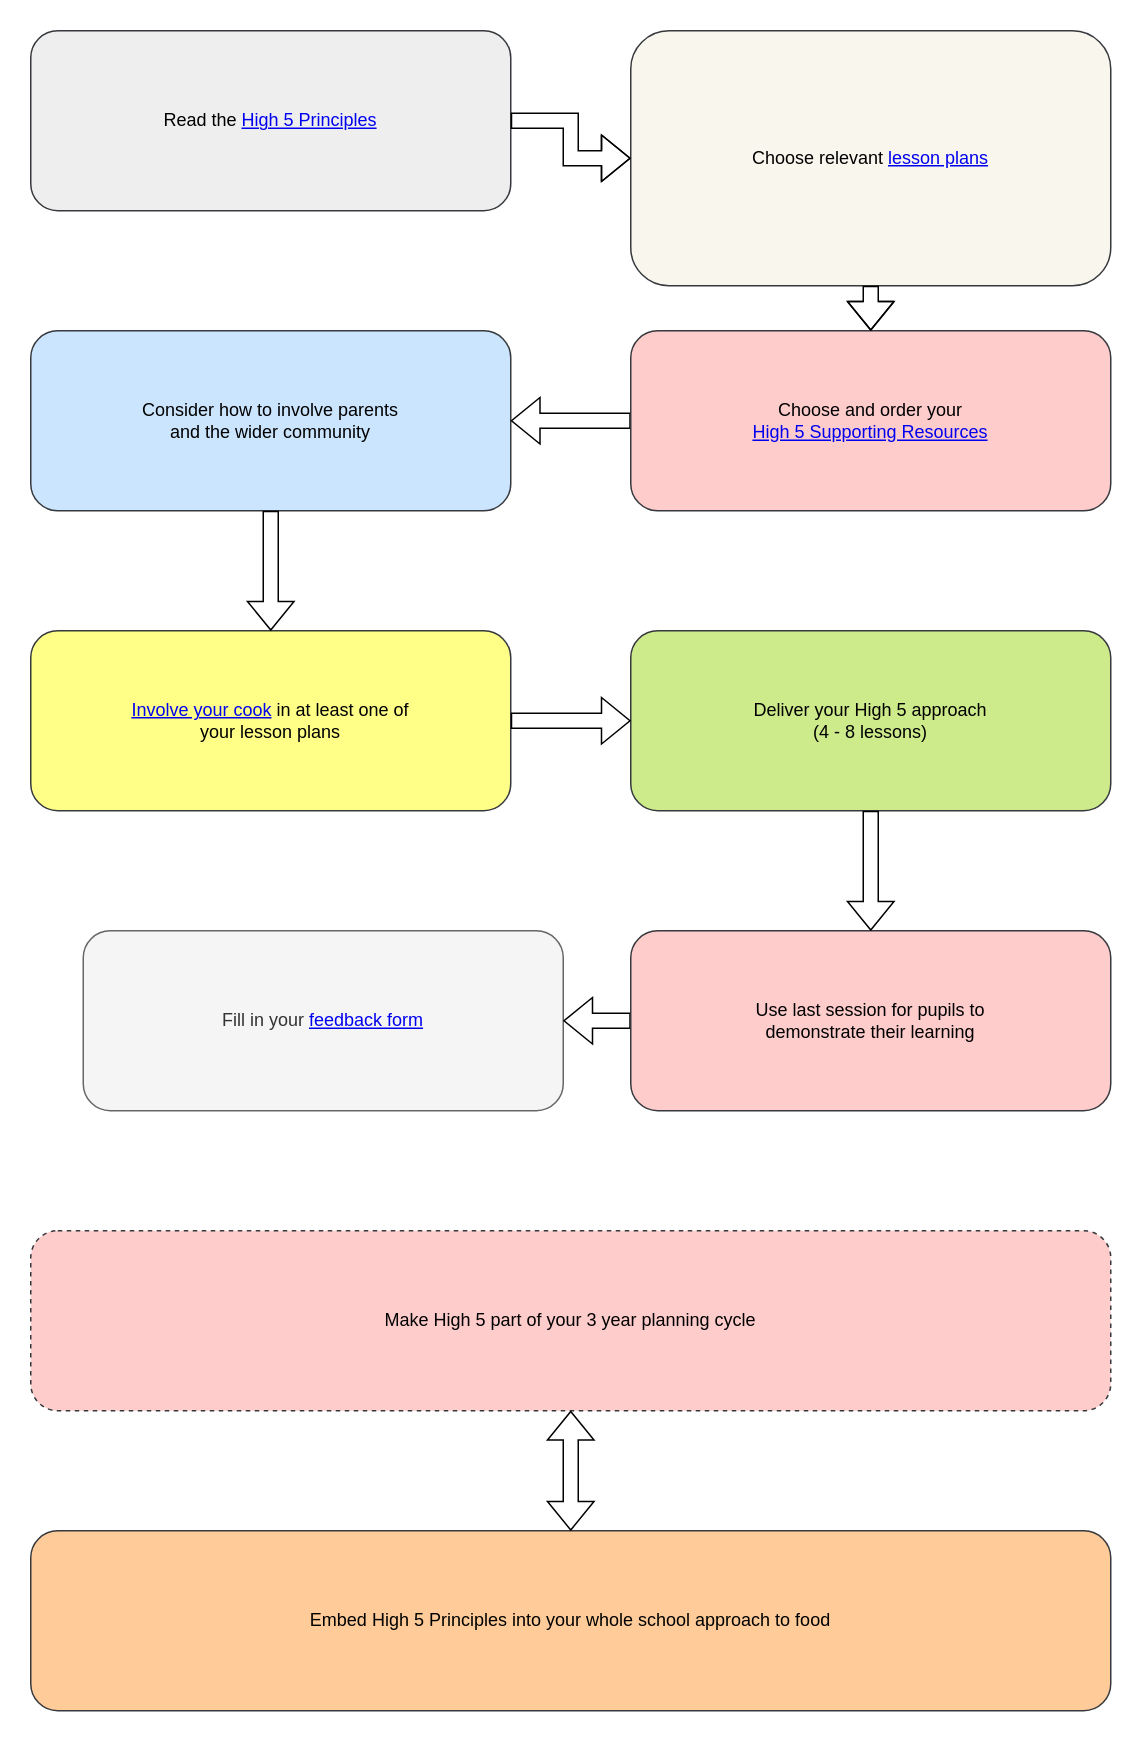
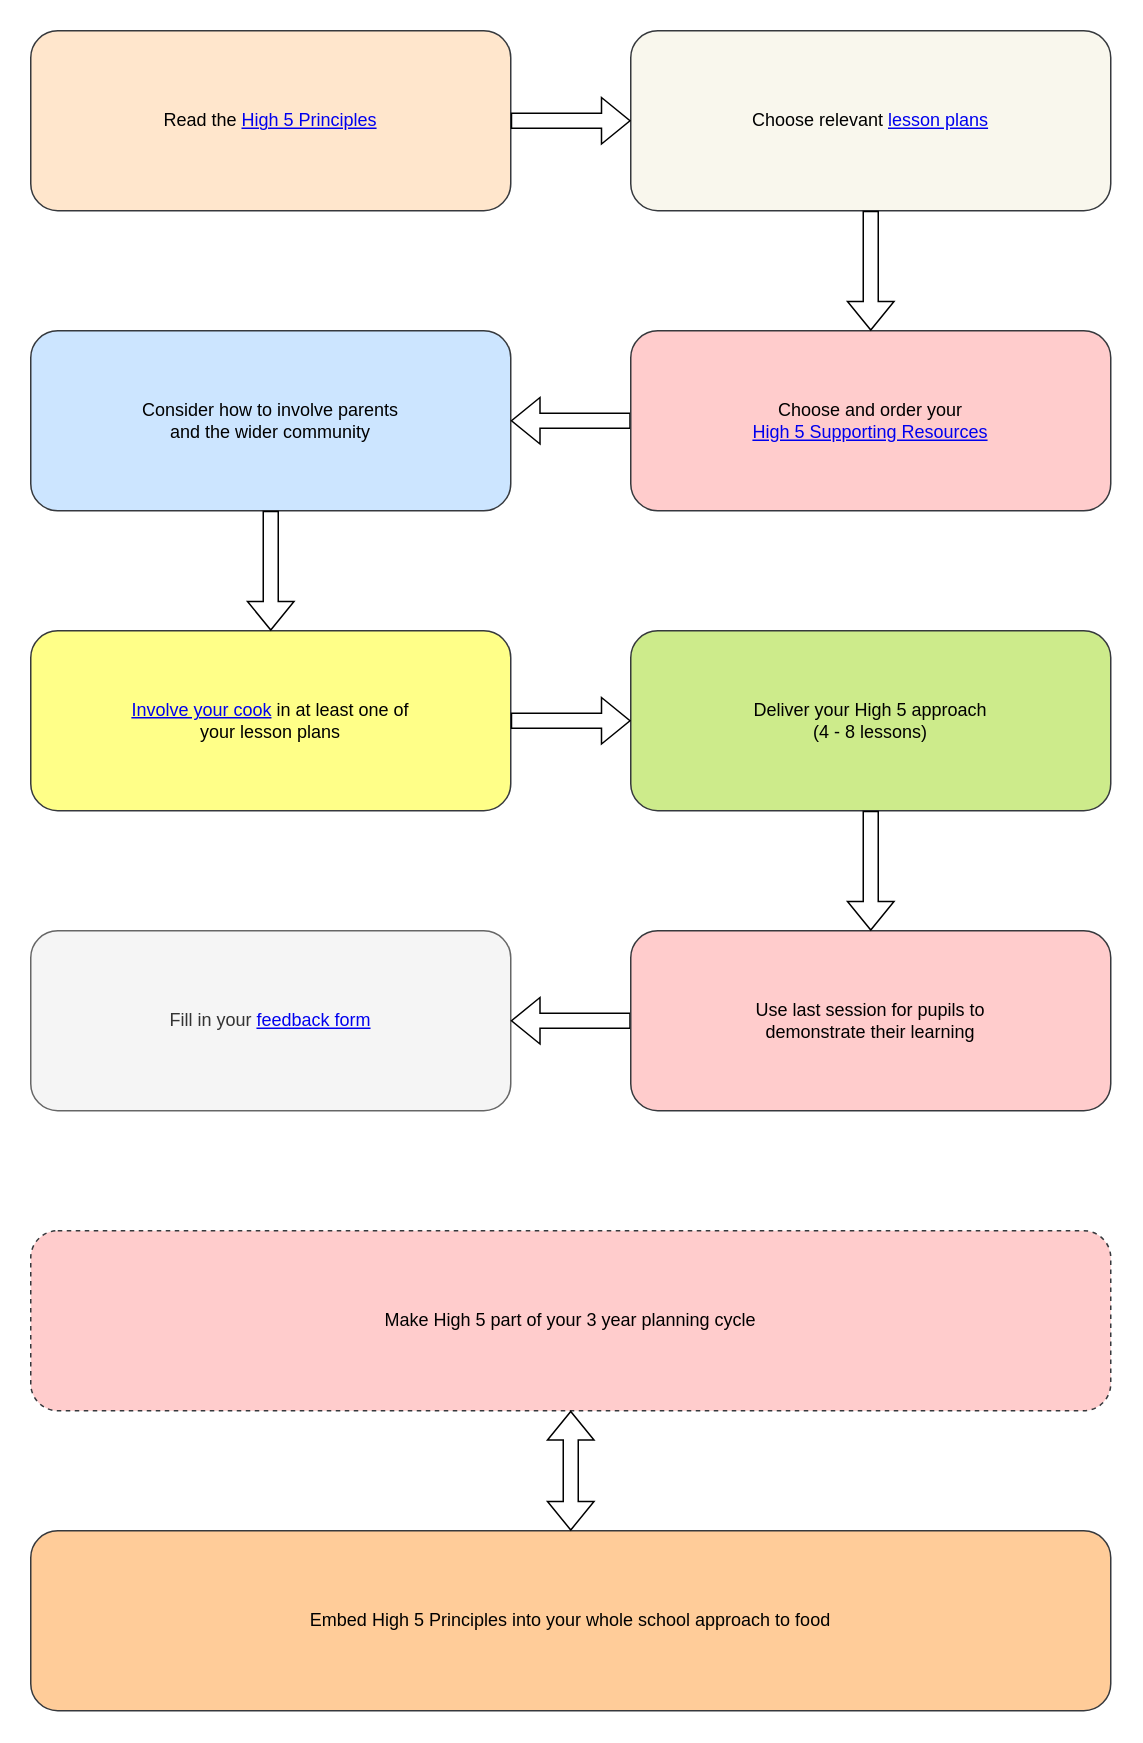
(271, 121) -> (271, 121)
(871, 158) -> (871, 121)
(323, 1021) -> (271, 1021)
